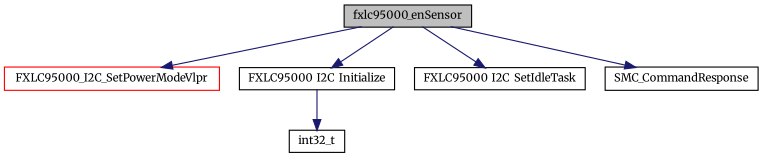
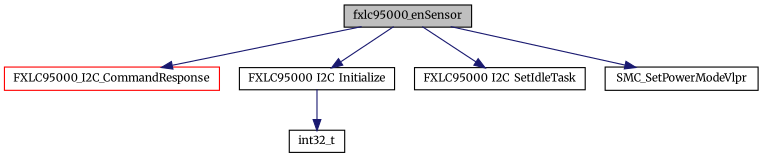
(112, 79) -> (112, 79)
(682, 79) -> (682, 79)
